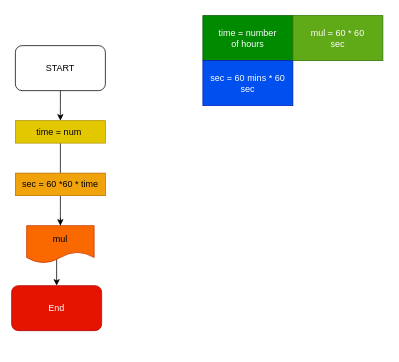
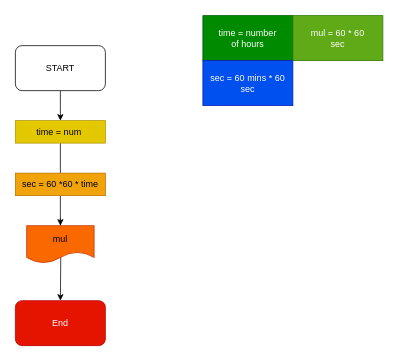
(57, 308) -> (60, 323)
